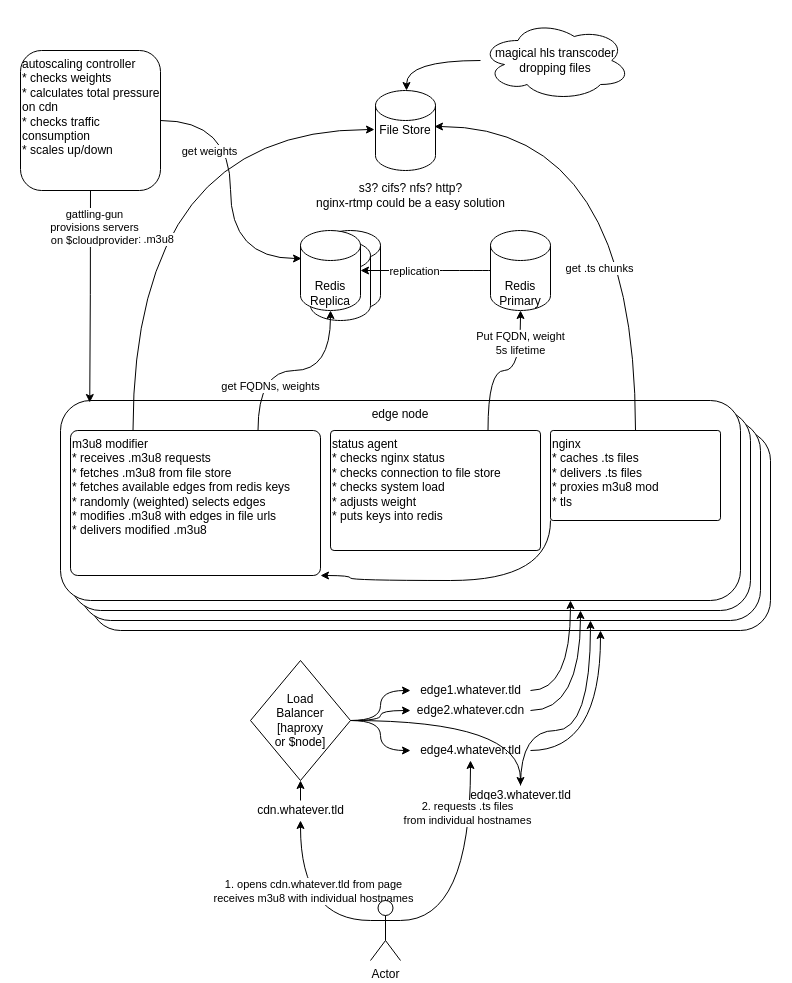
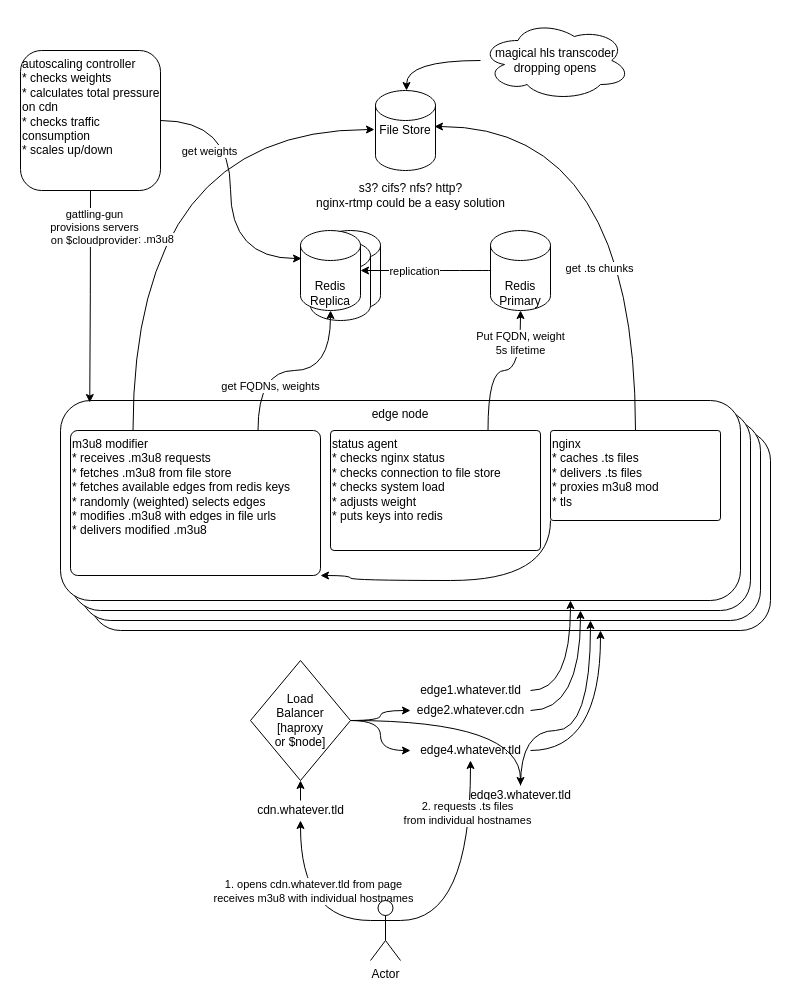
(556, 61) -> (556, 61)
(383, 697) -> none
